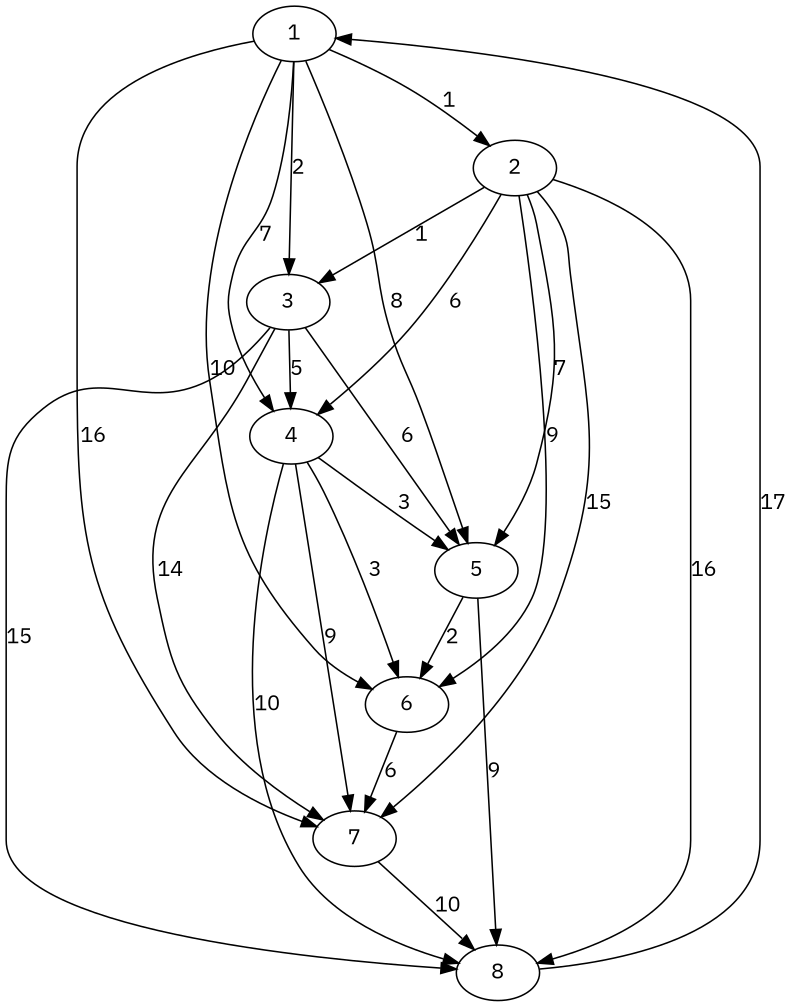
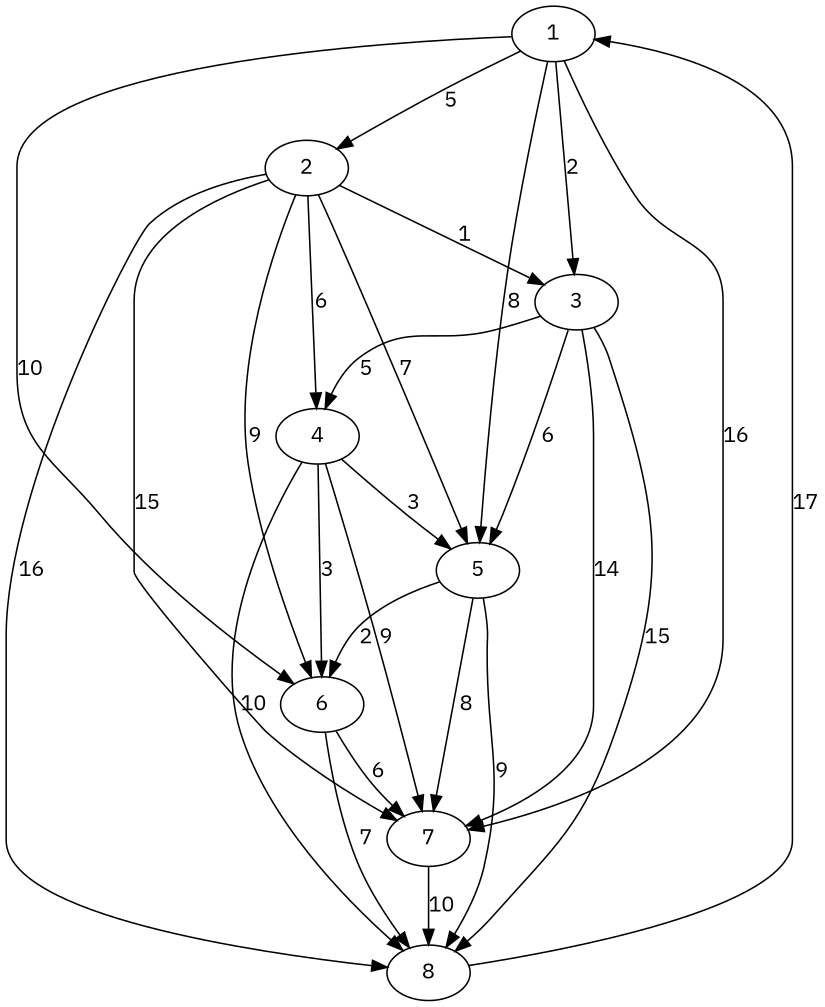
(449, 101) -> (451, 101)
(253, 233) -> none
none -> (455, 697)
none -> (349, 839)
